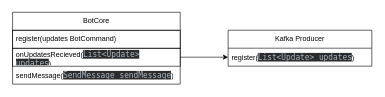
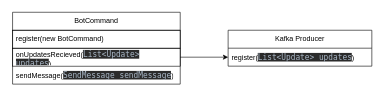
(96, 21) -> (96, 21)
(70, 39) -> (62, 39)
